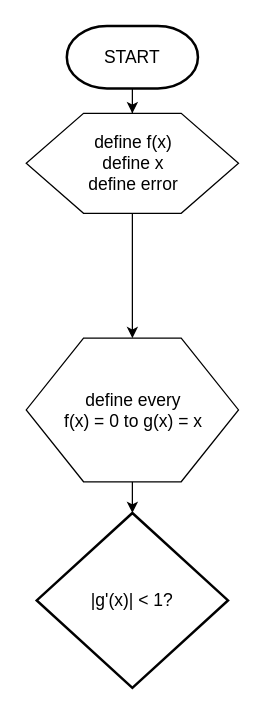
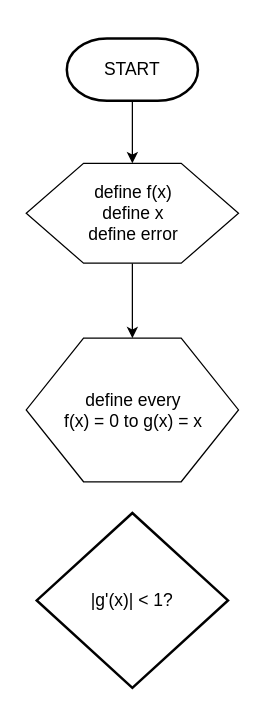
(133, 57) -> (133, 69)
(133, 163) -> (133, 213)
(133, 495) -> none
